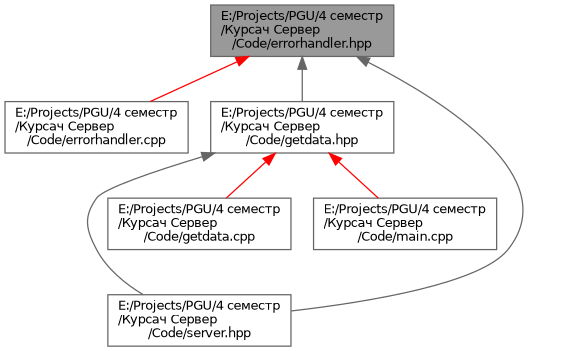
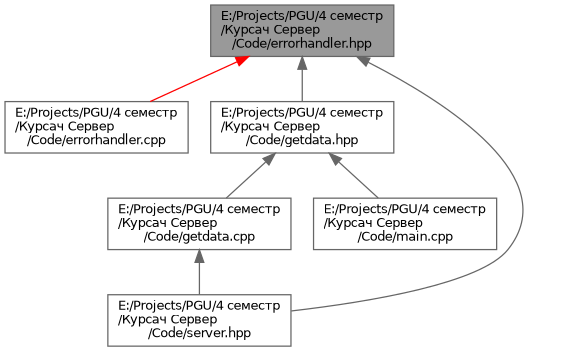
(246, 180) -> (246, 180)
(359, 180) -> (359, 180)
(95, 201) -> (199, 279)
